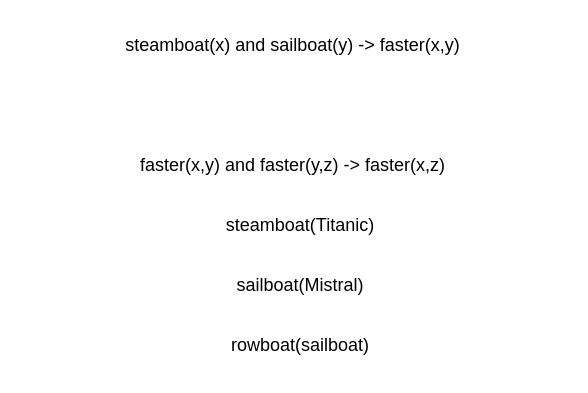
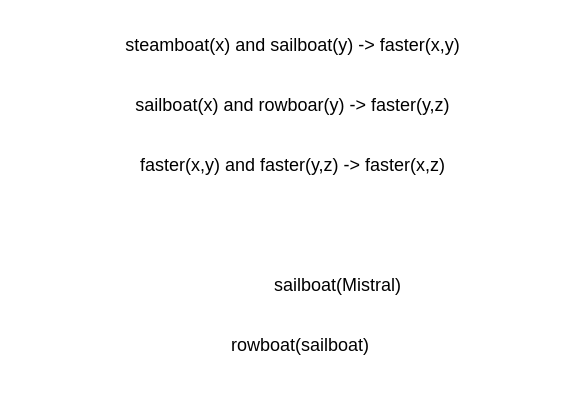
none -> (293, 106)
(301, 226) -> none
(301, 286) -> (338, 286)
